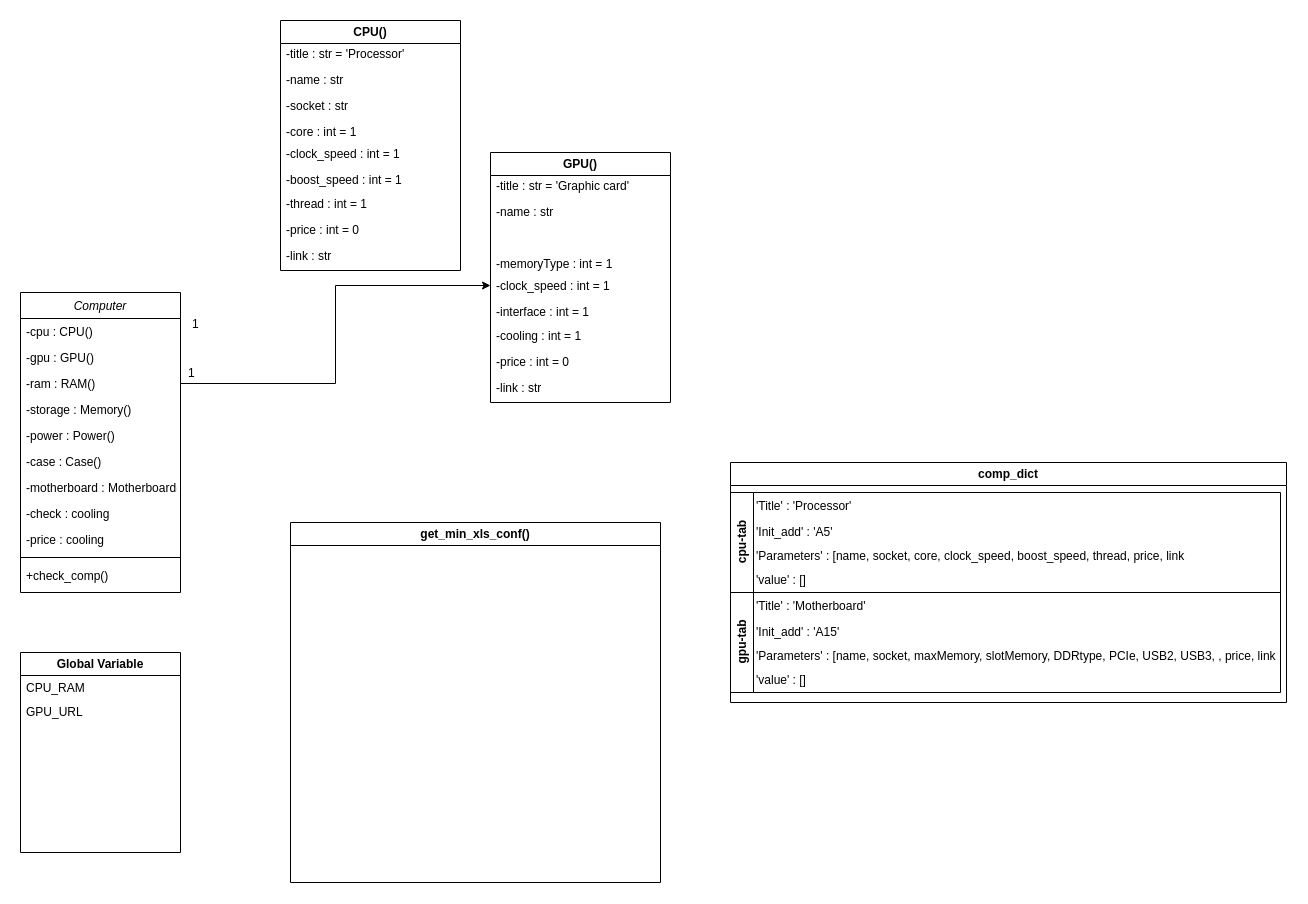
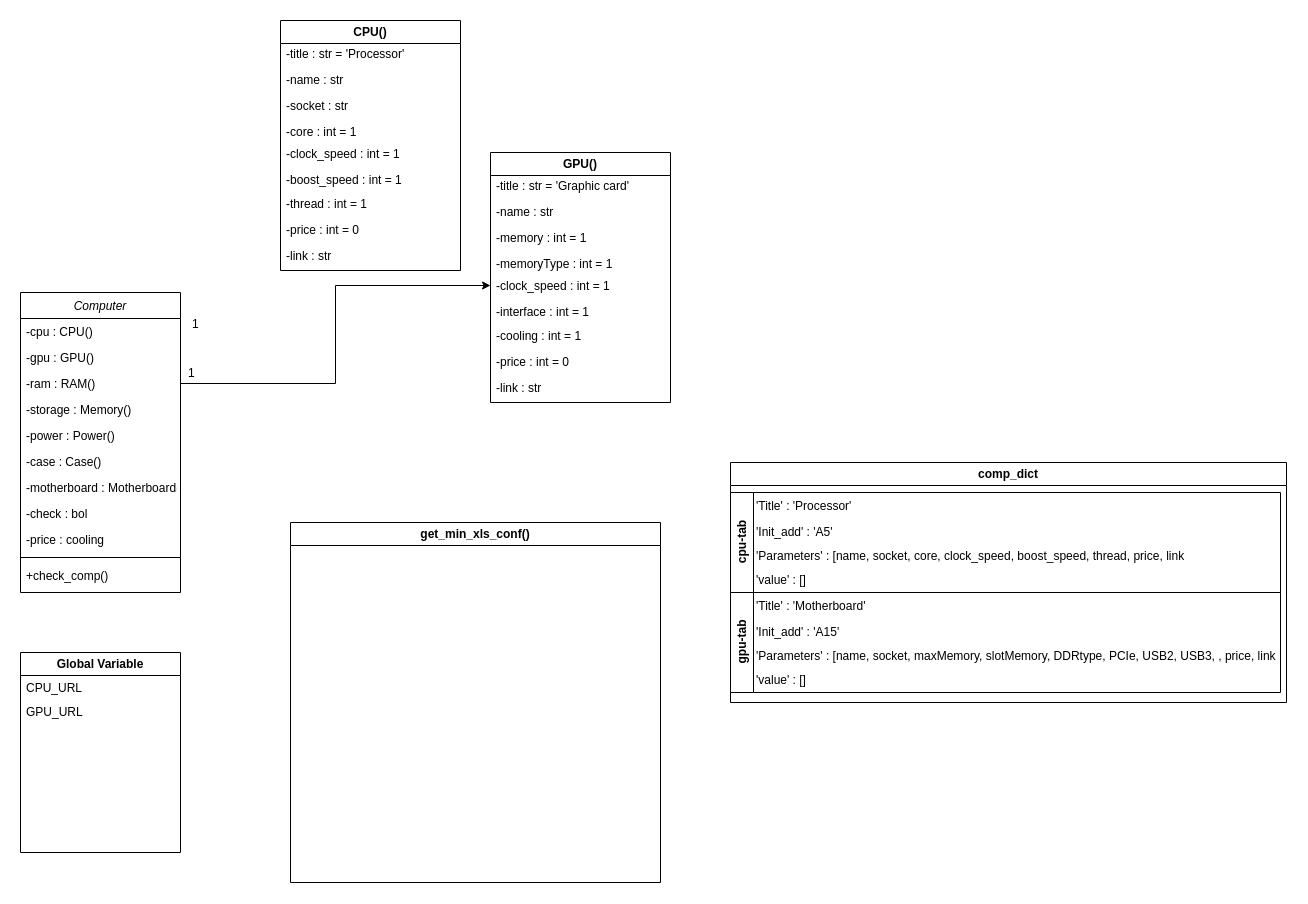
none -> (571, 238)
(72, 514) -> (60, 514)
(50, 688) -> (50, 688)
